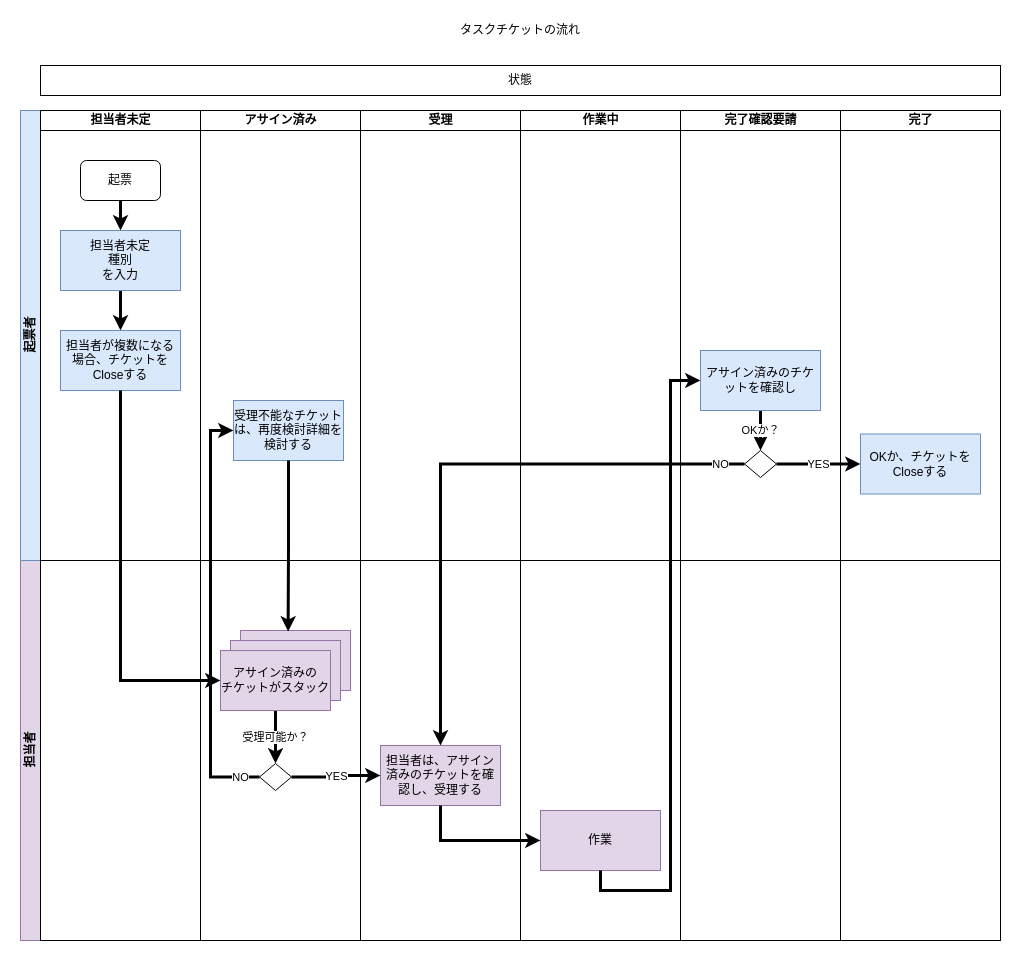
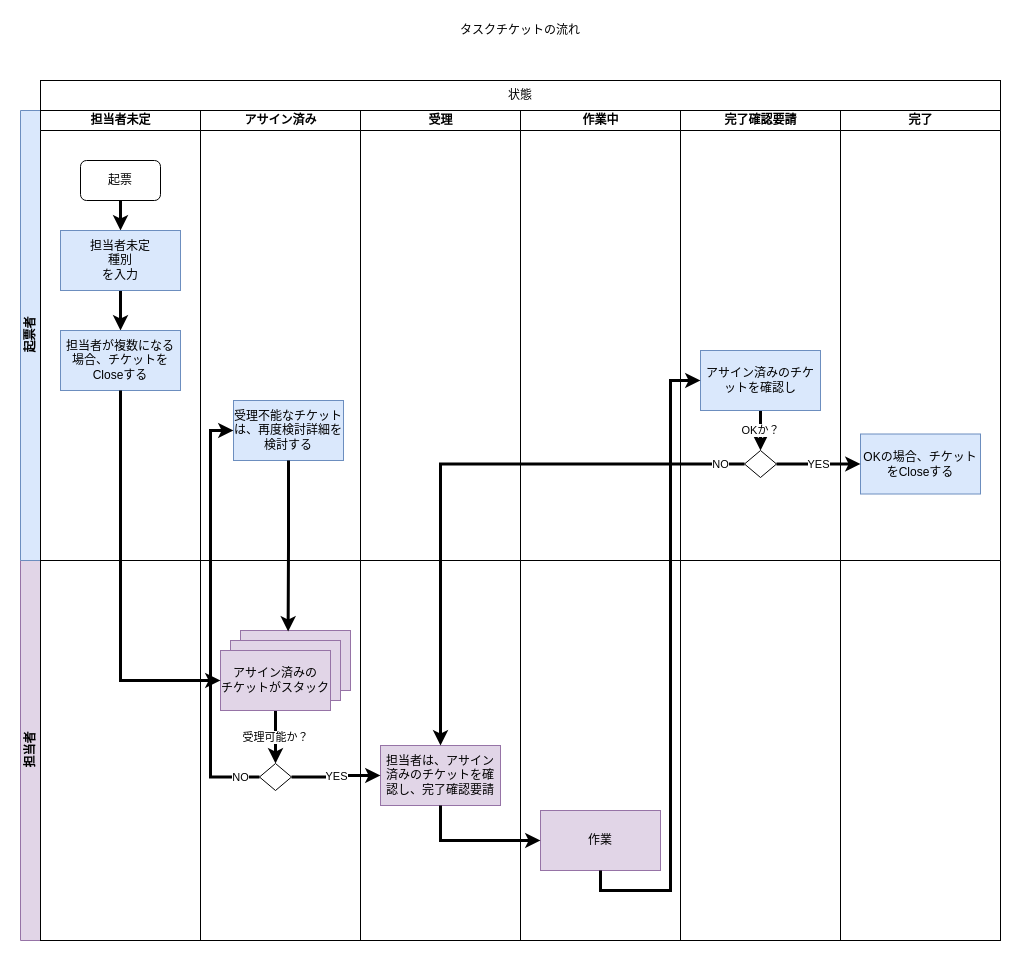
(521, 81) -> (521, 96)
(921, 465) -> (921, 465)
(441, 776) -> (441, 776)
